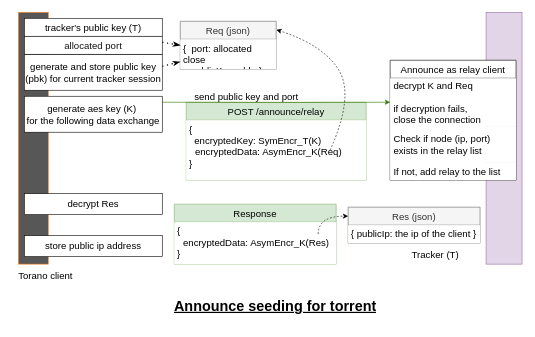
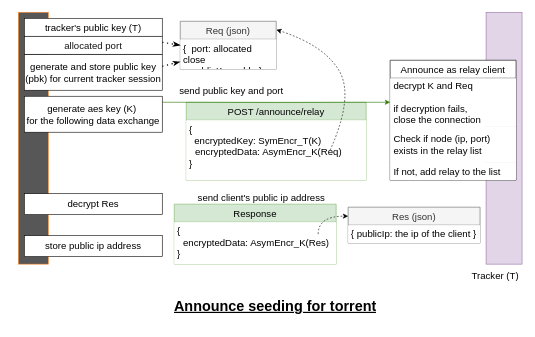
(246, 96) -> (231, 90)
none -> (261, 198)
(435, 255) -> (495, 276)
(45, 276) -> none
